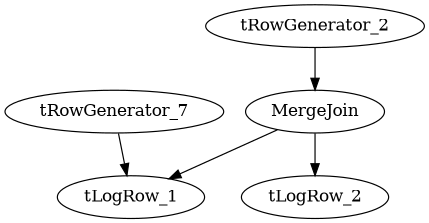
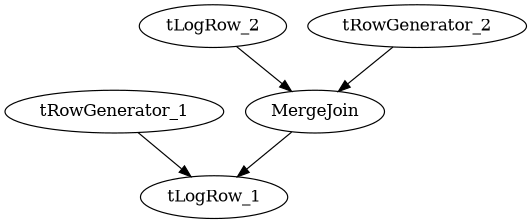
(114, 112) -> (114, 112)
(315, 149) -> (259, 65)
